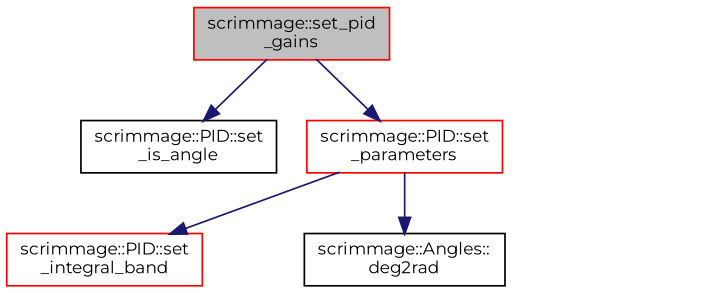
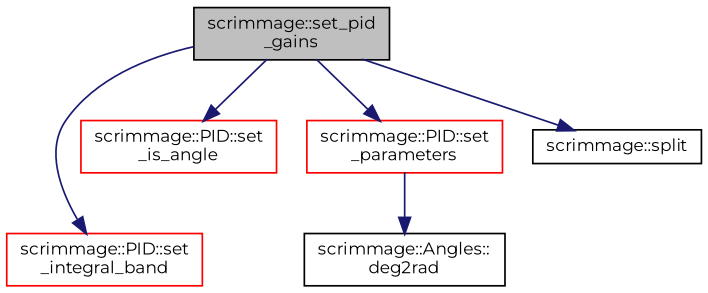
(292, 34) -> (292, 34)
(179, 147) -> (179, 147)
none -> (617, 147)
(262, 200) -> (81, 103)
